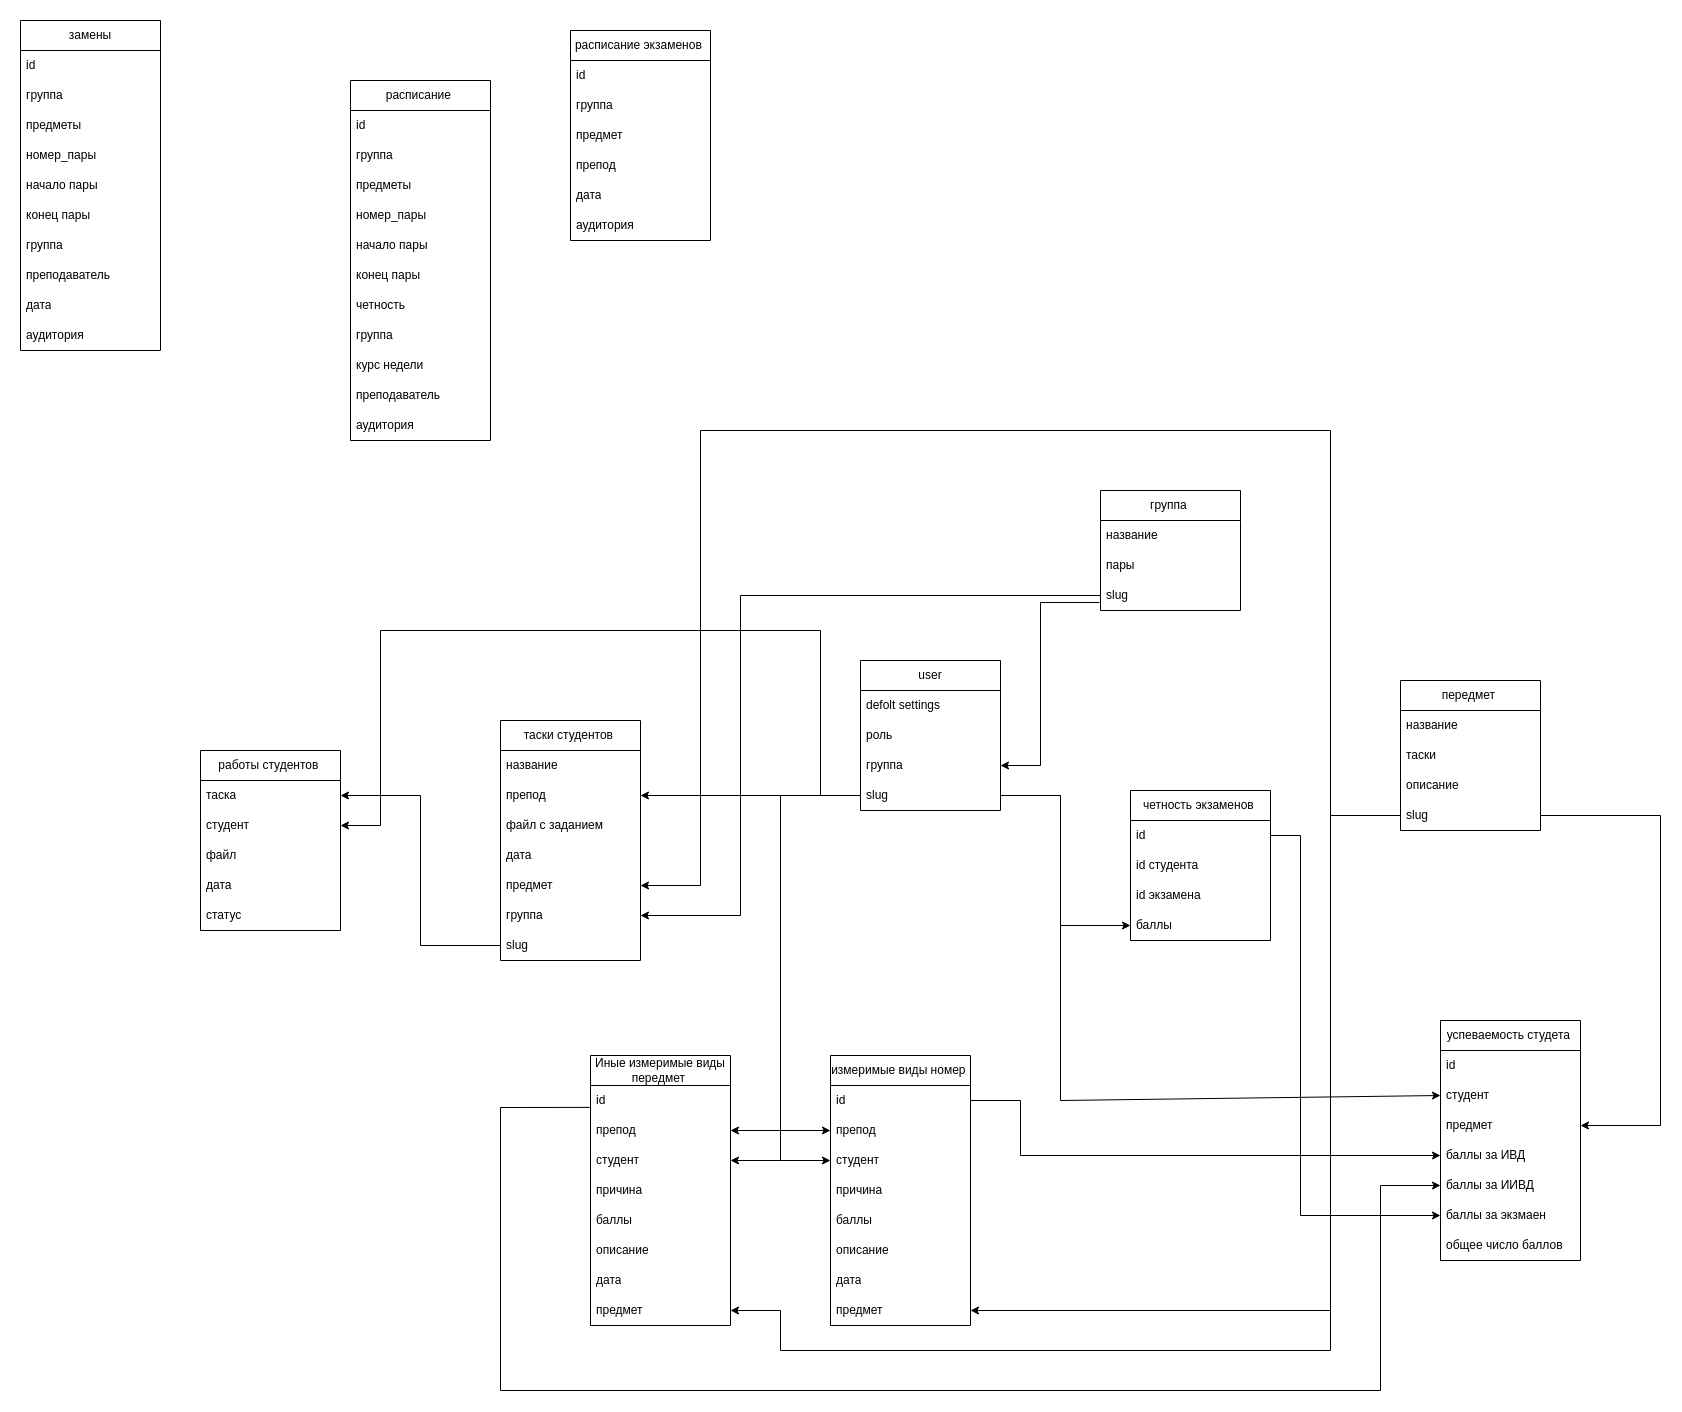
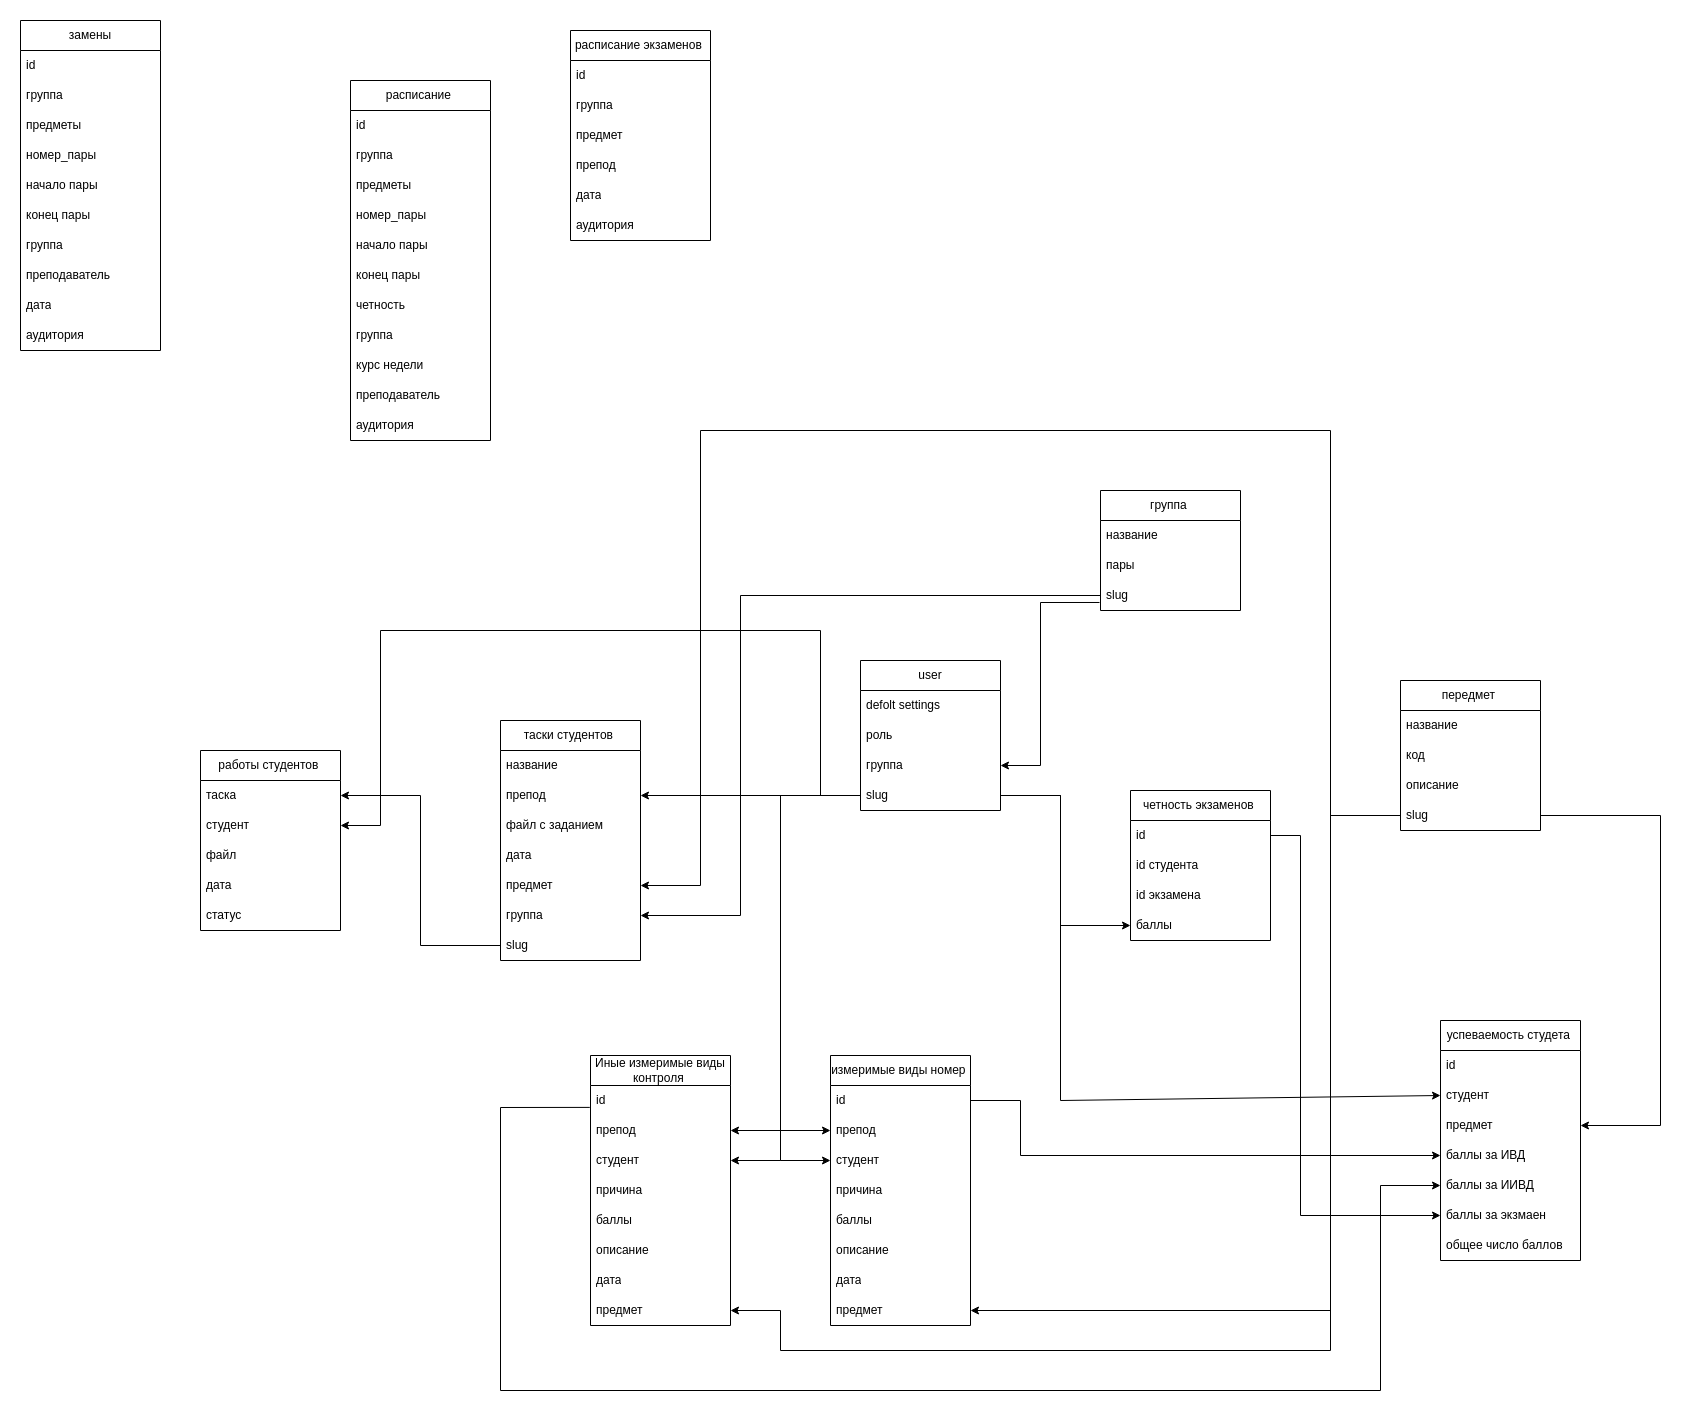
(1423, 756) -> (1417, 756)
(661, 1071) -> (661, 1071)
